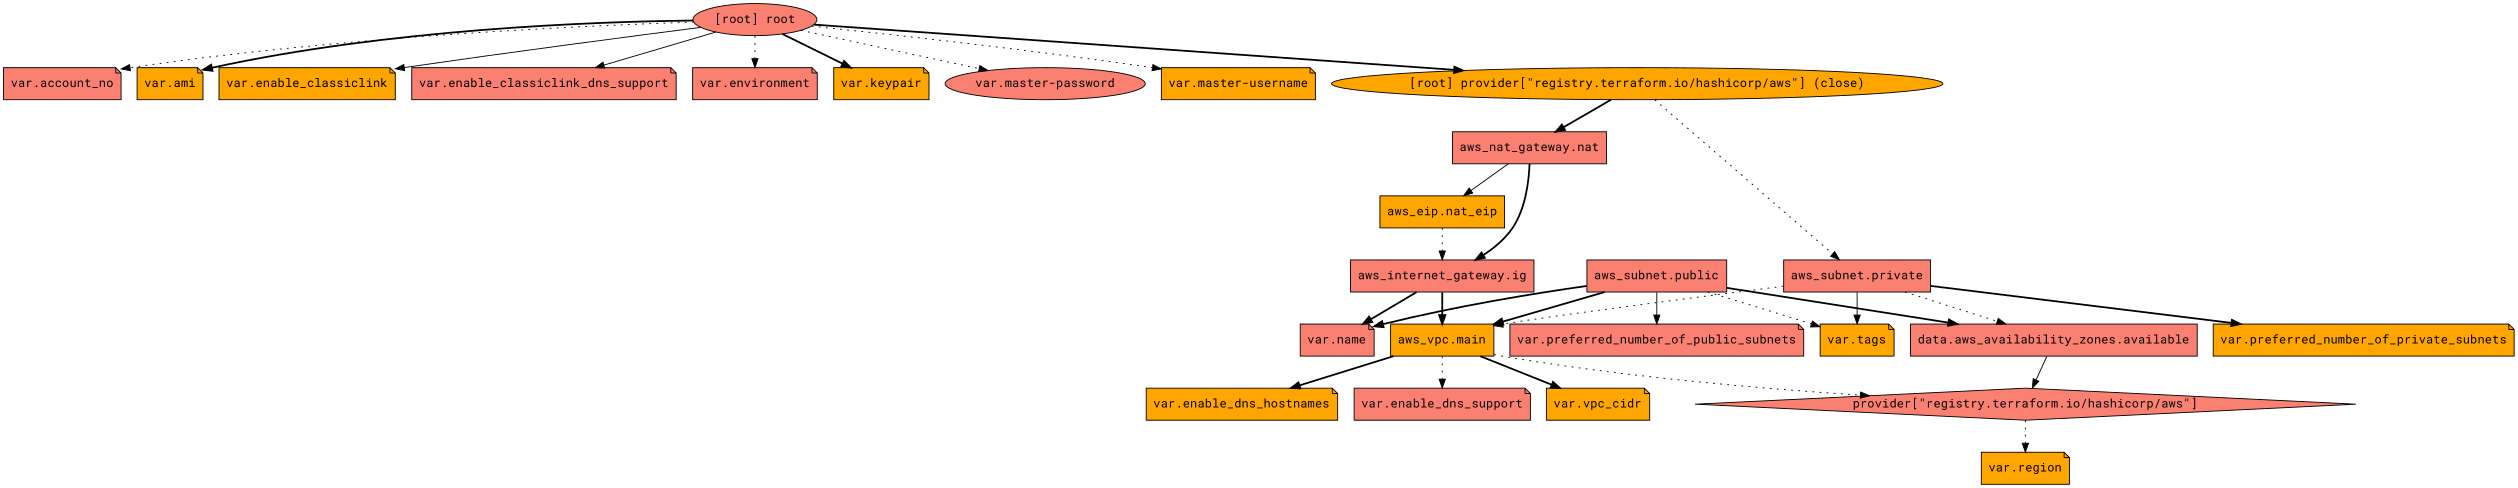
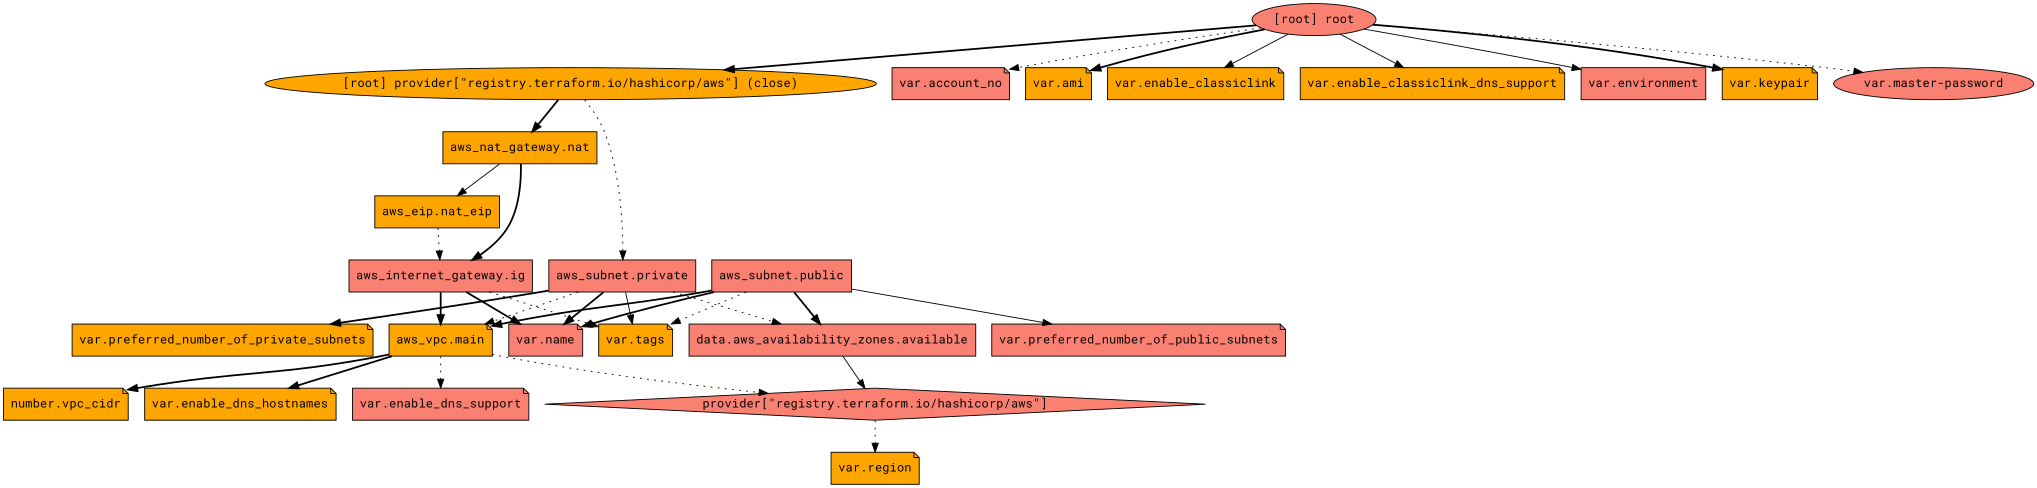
(755, 47) -> (1468, 48)
(544, 84) -> (1432, 84)
(755, 84) -> (1643, 84)
(1238, 84) -> none
(1529, 148) -> (520, 148)
none -> (590, 303)
none -> (545, 310)
(1442, 340) -> (441, 340)
(1598, 404) -> (66, 404)
